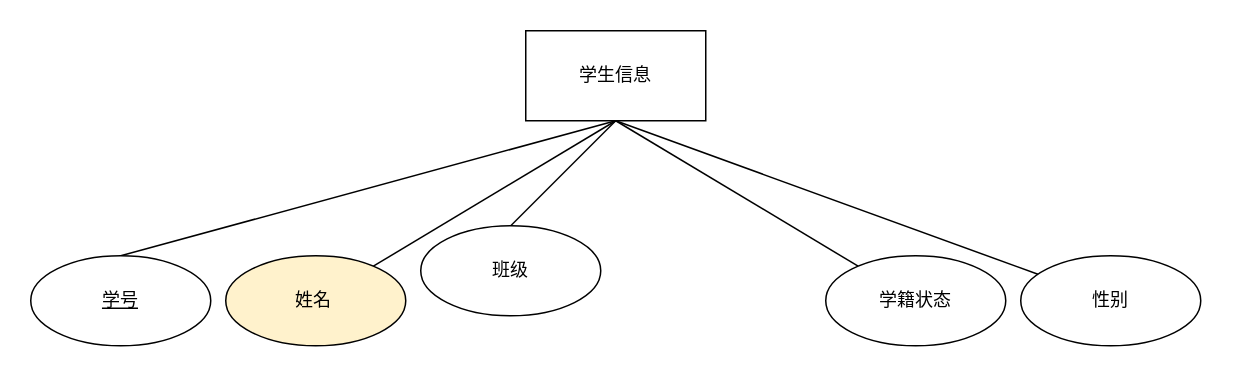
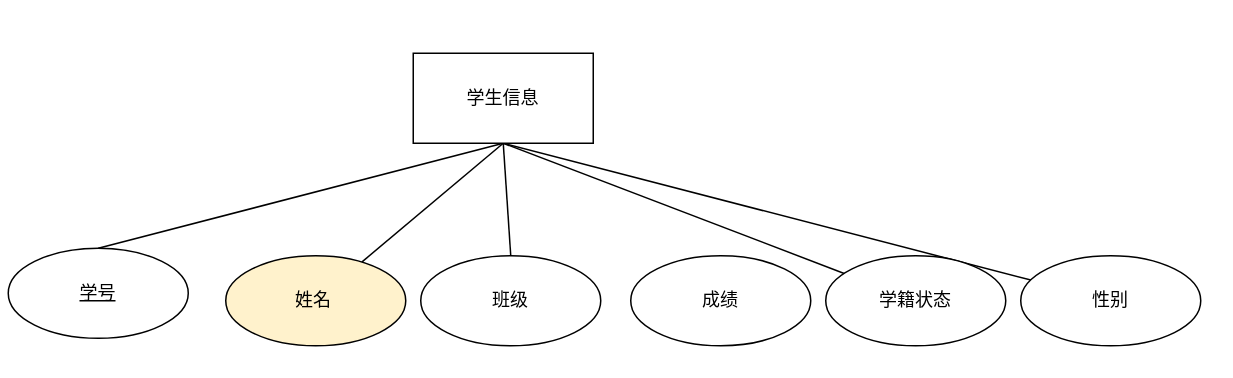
(616, 76) -> (503, 98)
(511, 271) -> (511, 301)
(121, 301) -> (98, 293)
none -> (721, 301)
